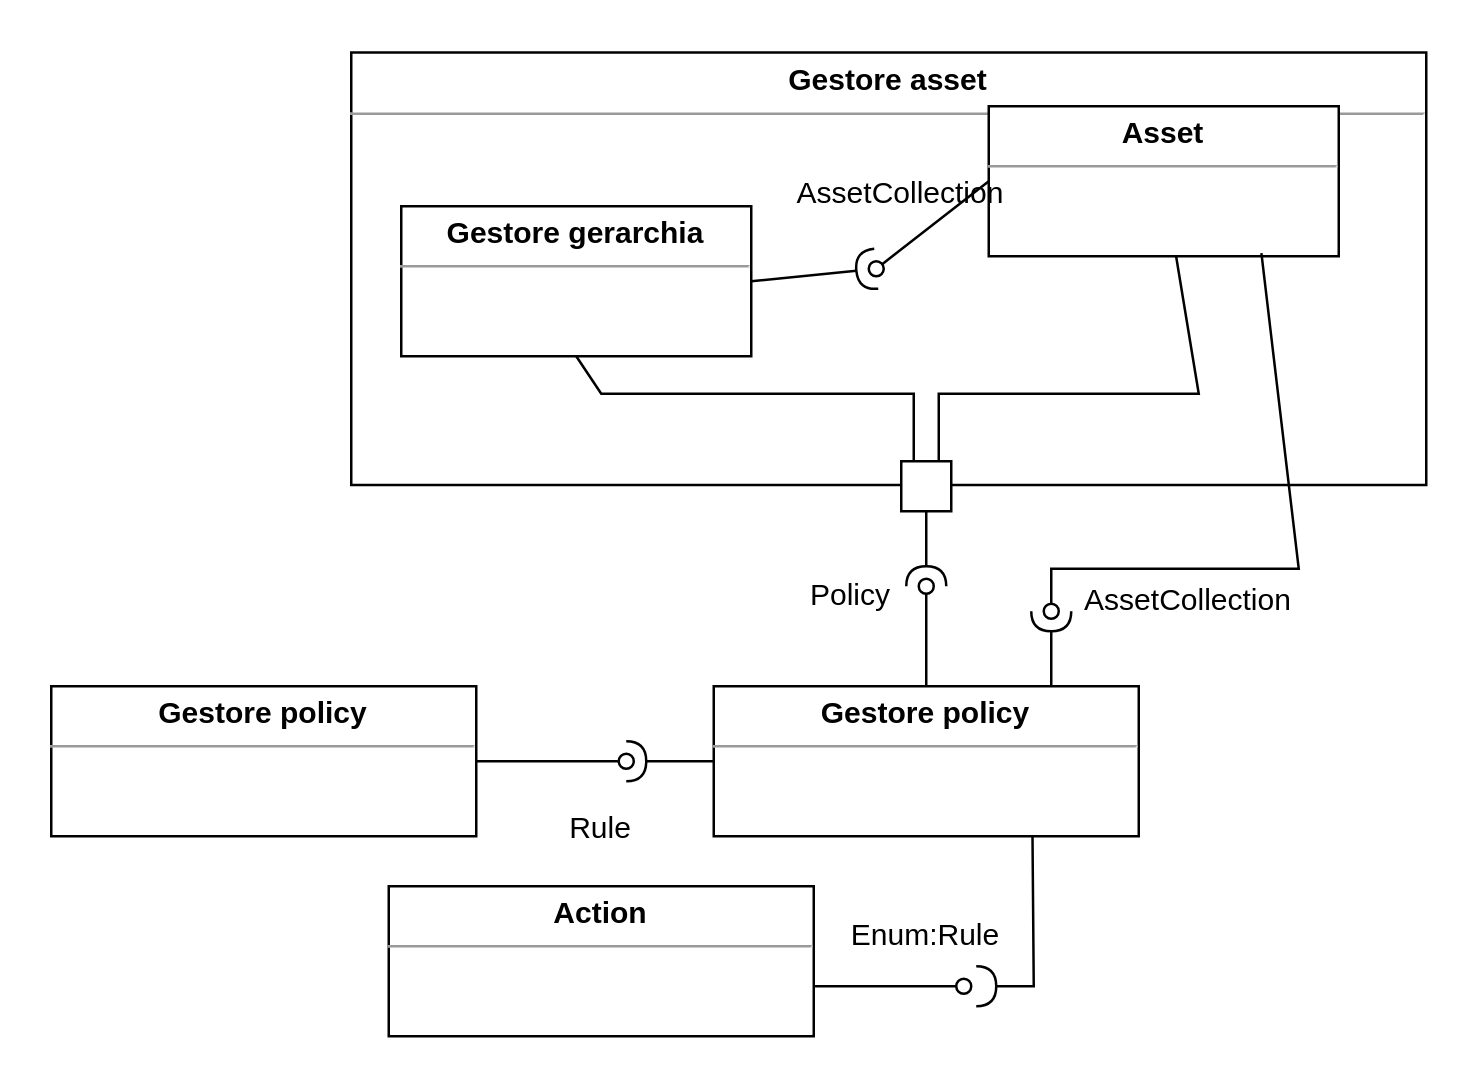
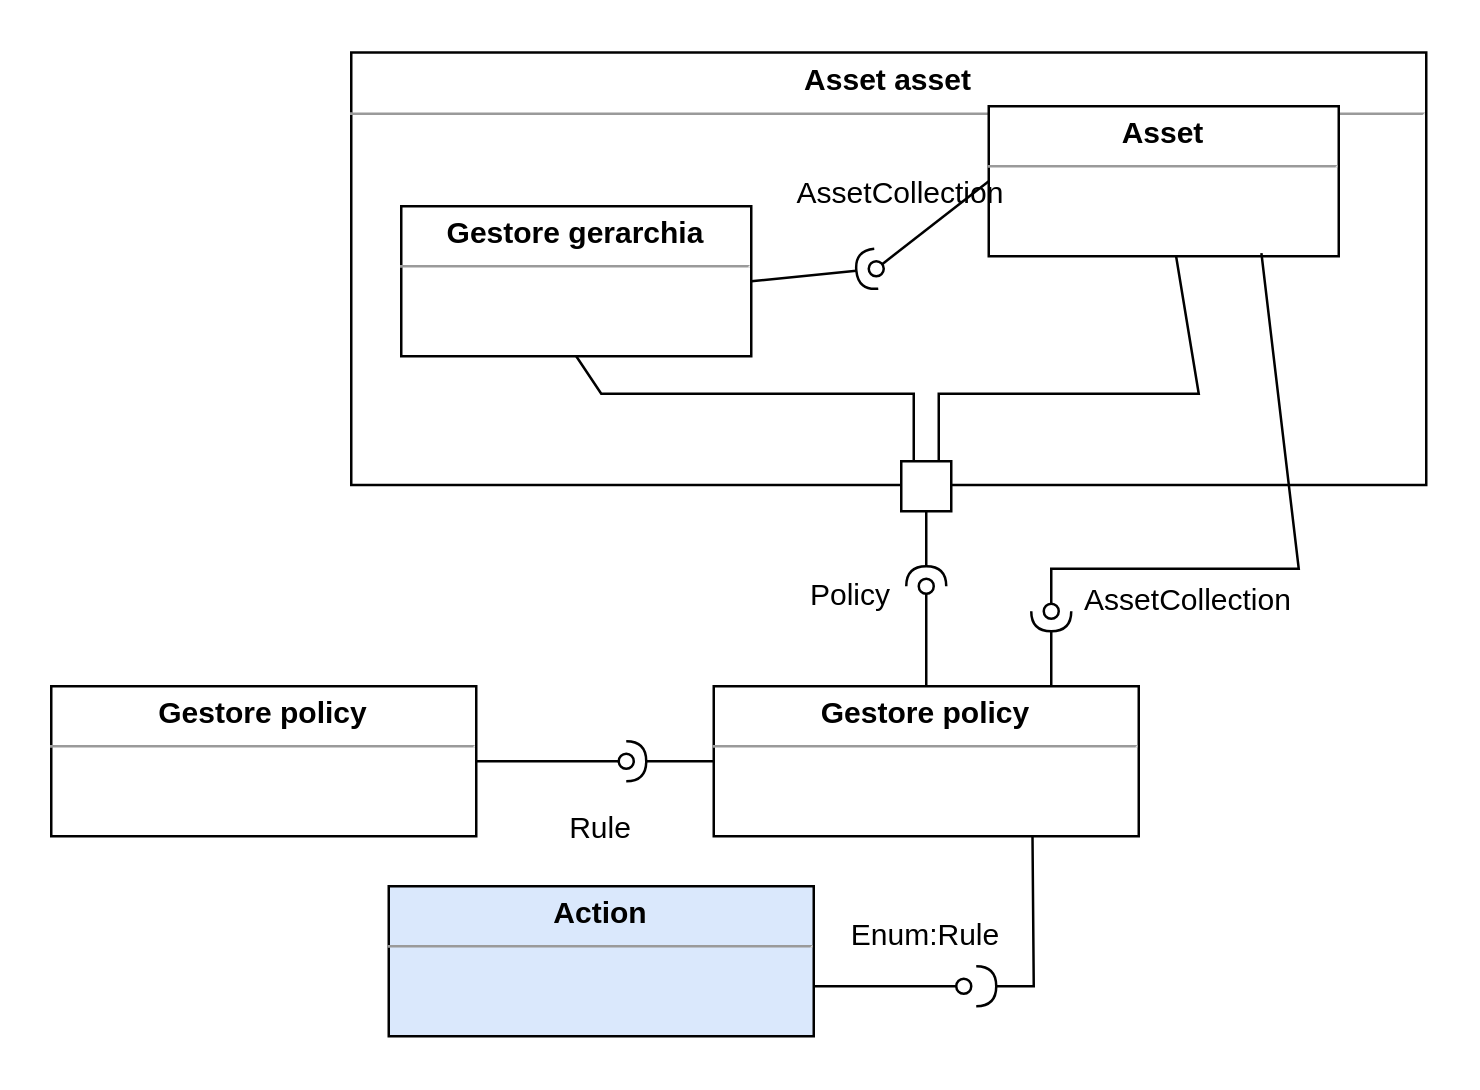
(457, 72) -> (440, 72)
(601, 961) -> (601, 961)
